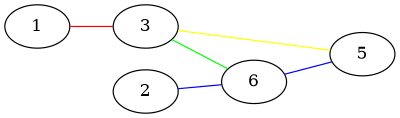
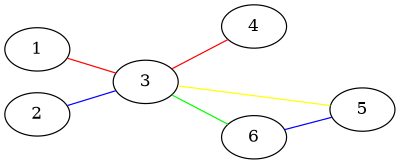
none -> (254, 26)
(200, 87) -> (92, 98)
